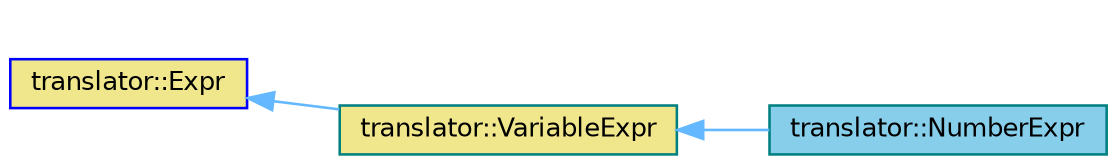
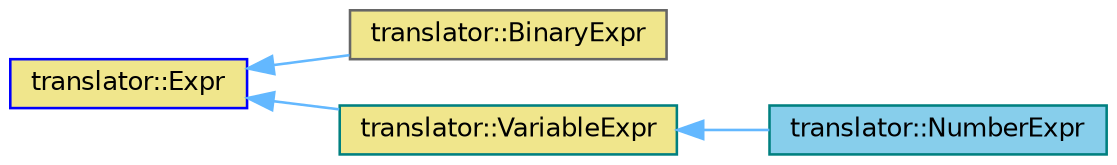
none -> (508, 35)
